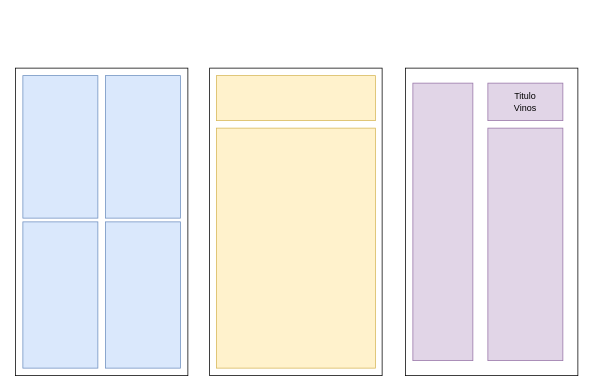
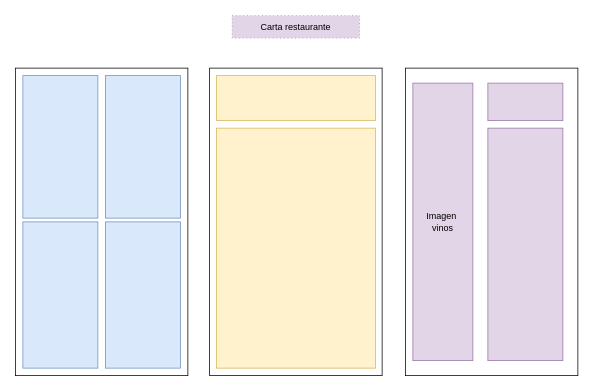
none -> (296, 27)
(525, 102) -> none
none -> (443, 222)
